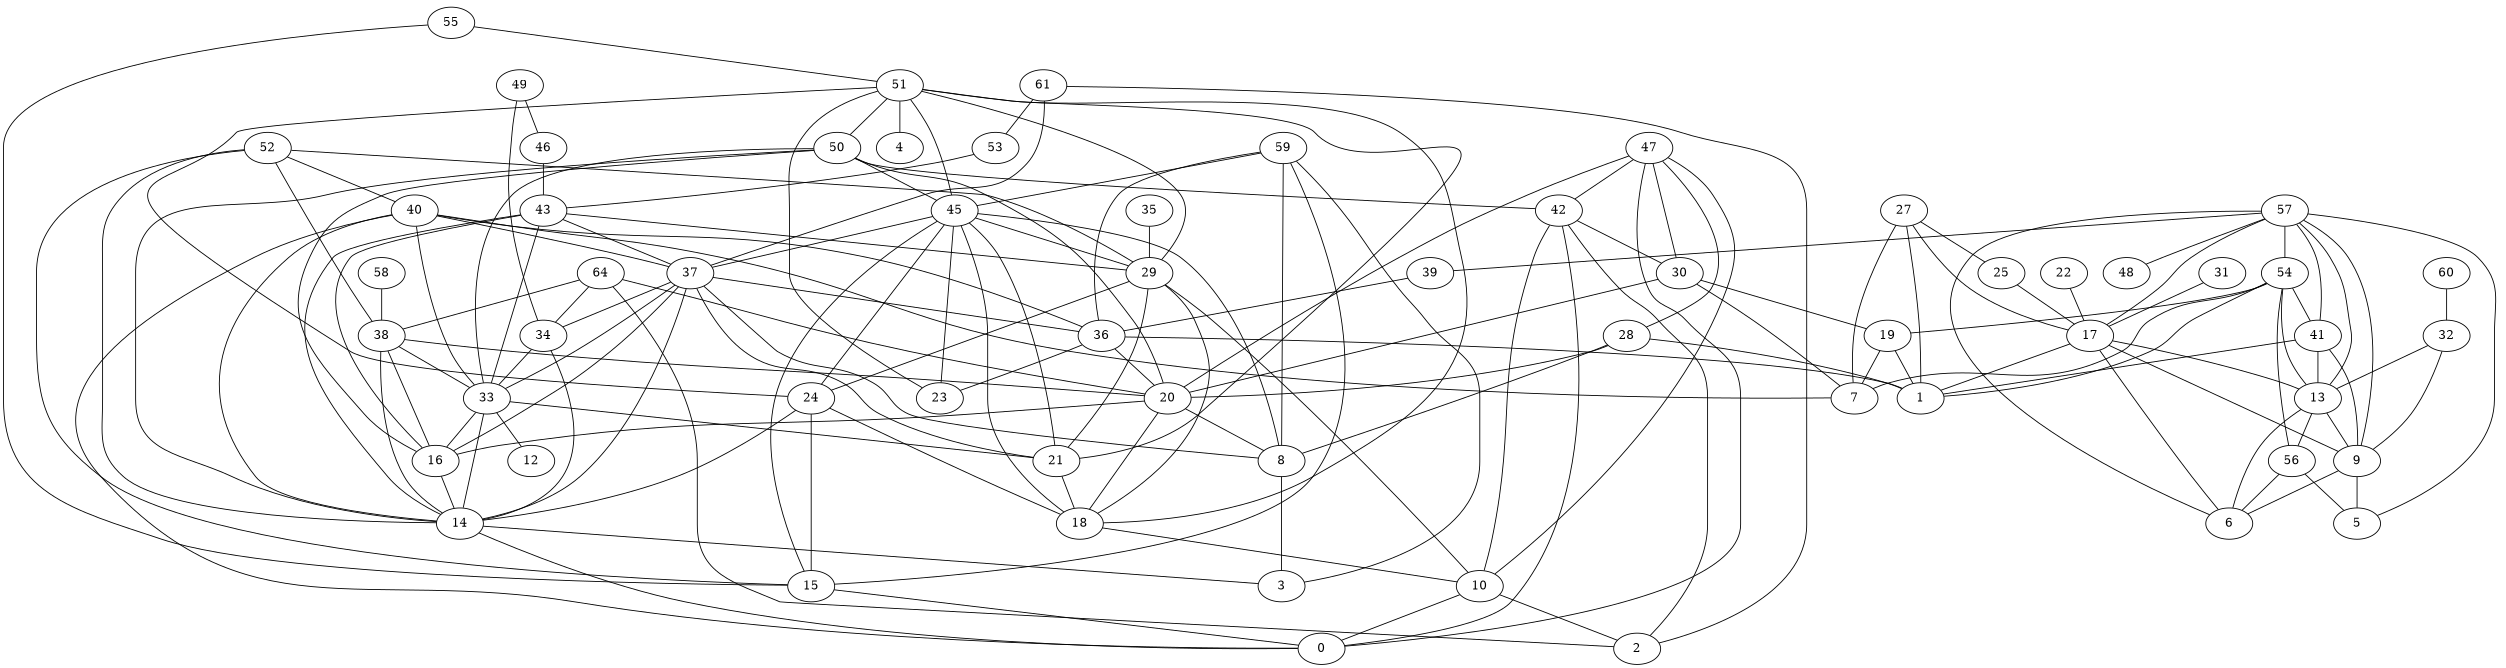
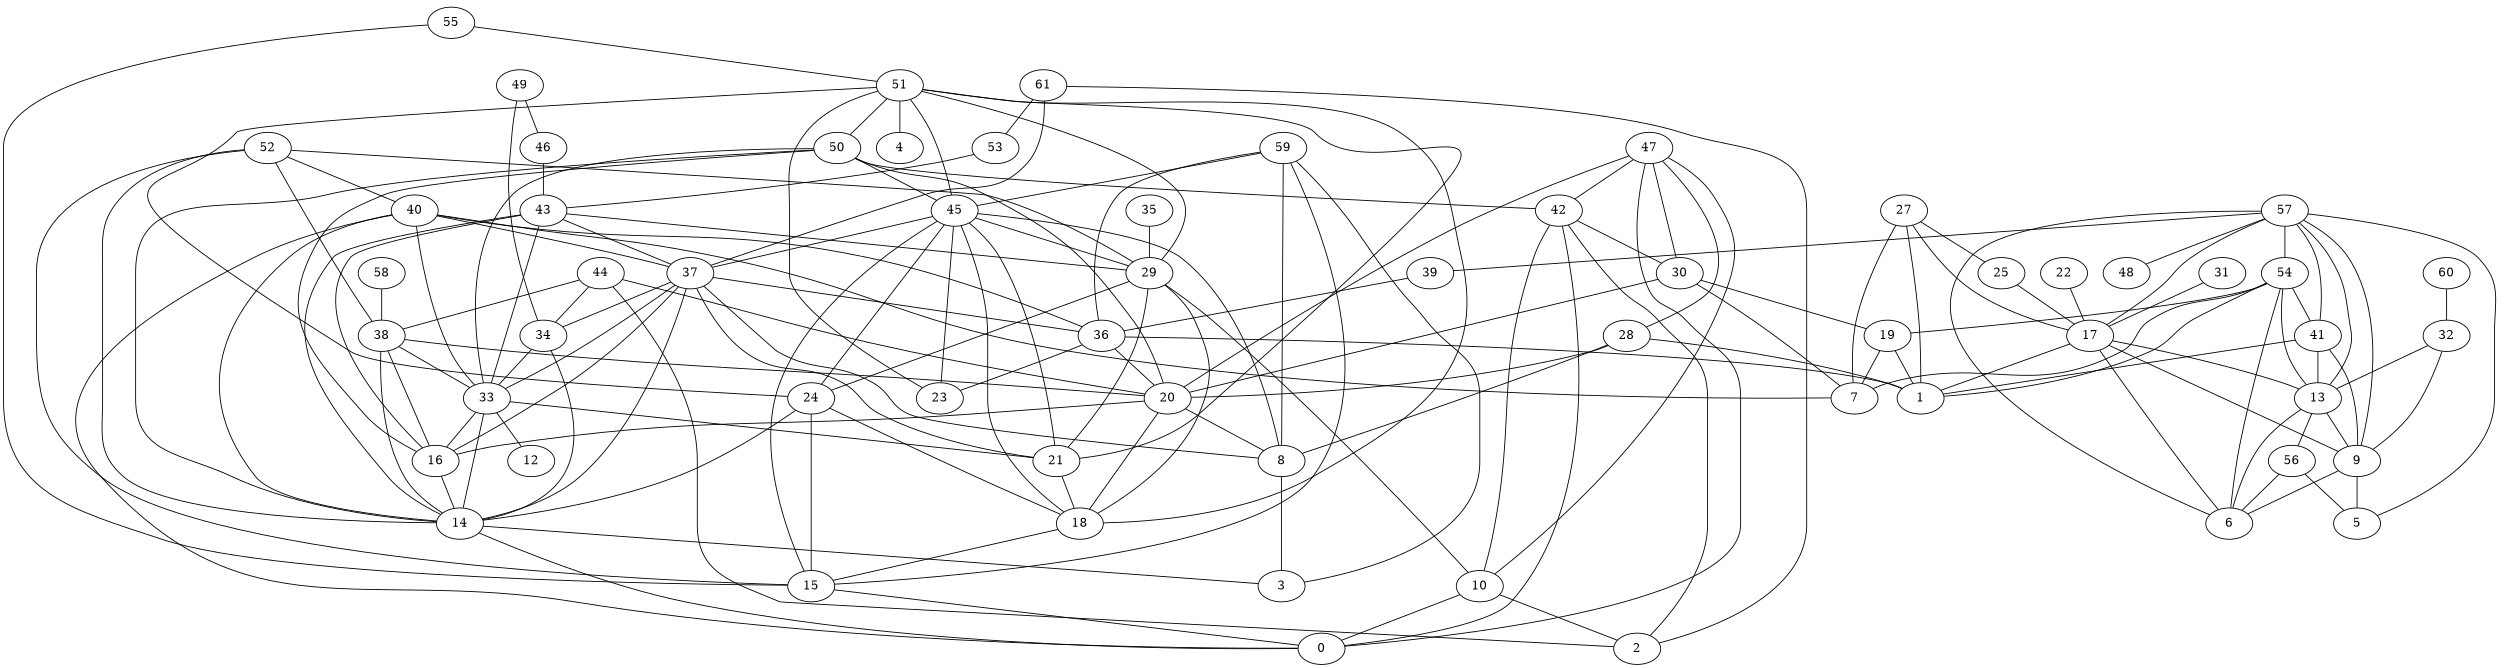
(601, 273) -> (601, 273)
(2278, 367) -> (2250, 397)
(1271, 554) -> (945, 555)
